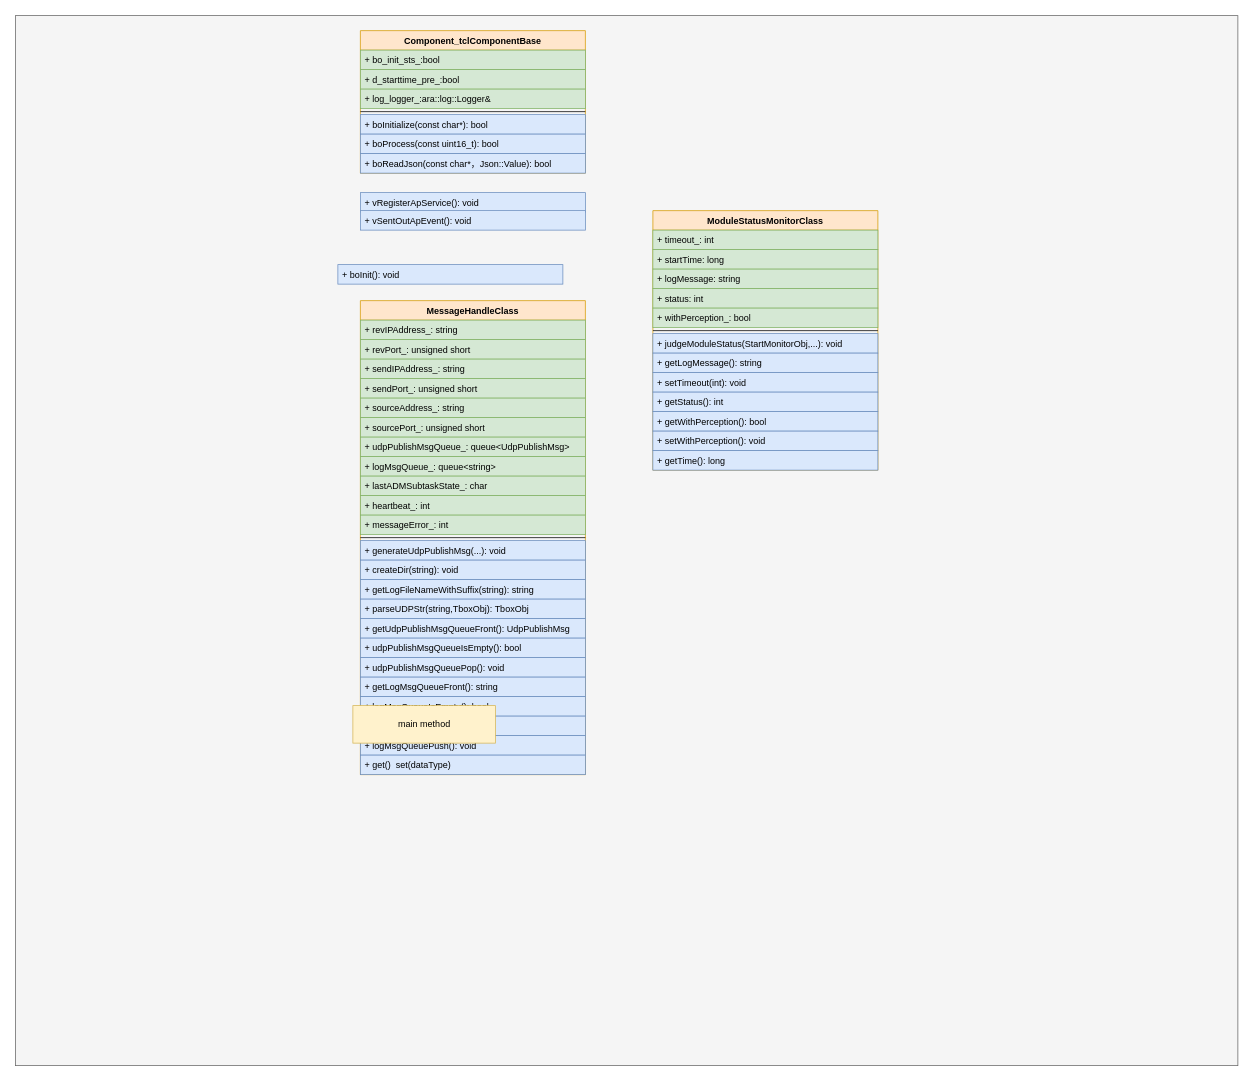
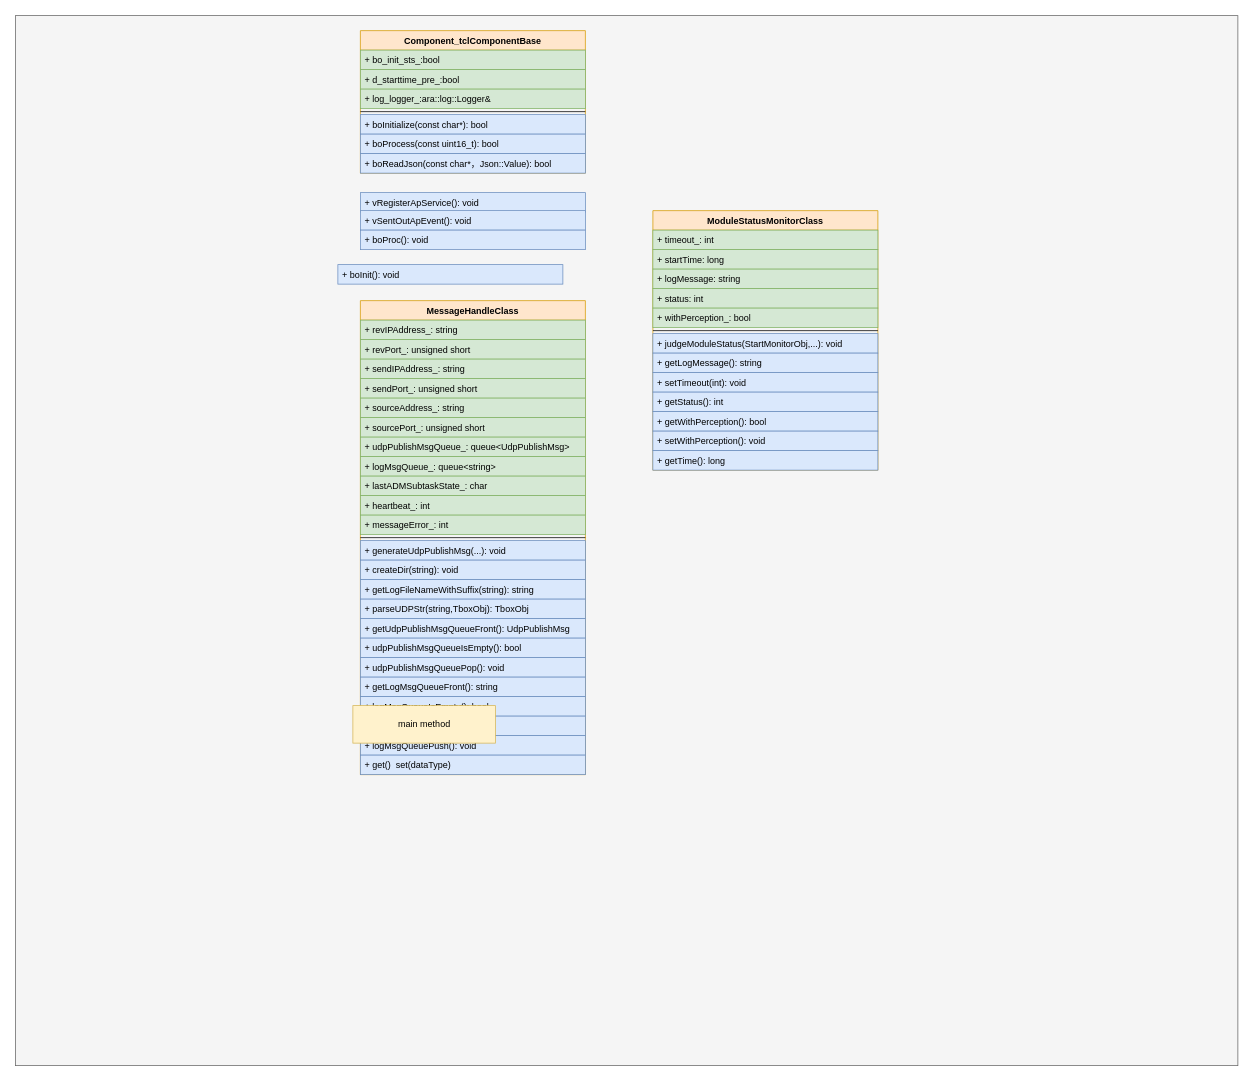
none -> (473, 240)
